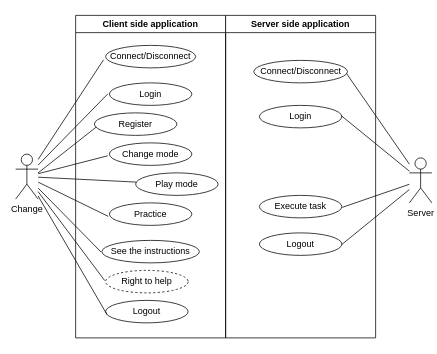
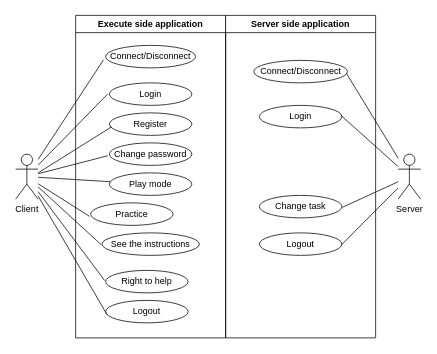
(150, 24) -> (150, 24)
(135, 124) -> (150, 124)
(150, 154) -> (150, 154)
(420, 180) -> (409, 177)
(177, 184) -> (150, 184)
(300, 207) -> (300, 207)
(27, 210) -> (27, 210)
(150, 214) -> (132, 214)
(150, 252) -> (150, 244)
(147, 282) -> (147, 282)
